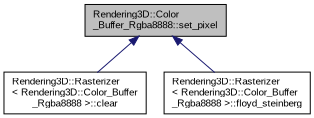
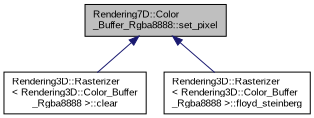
(156, 20) -> (156, 20)
